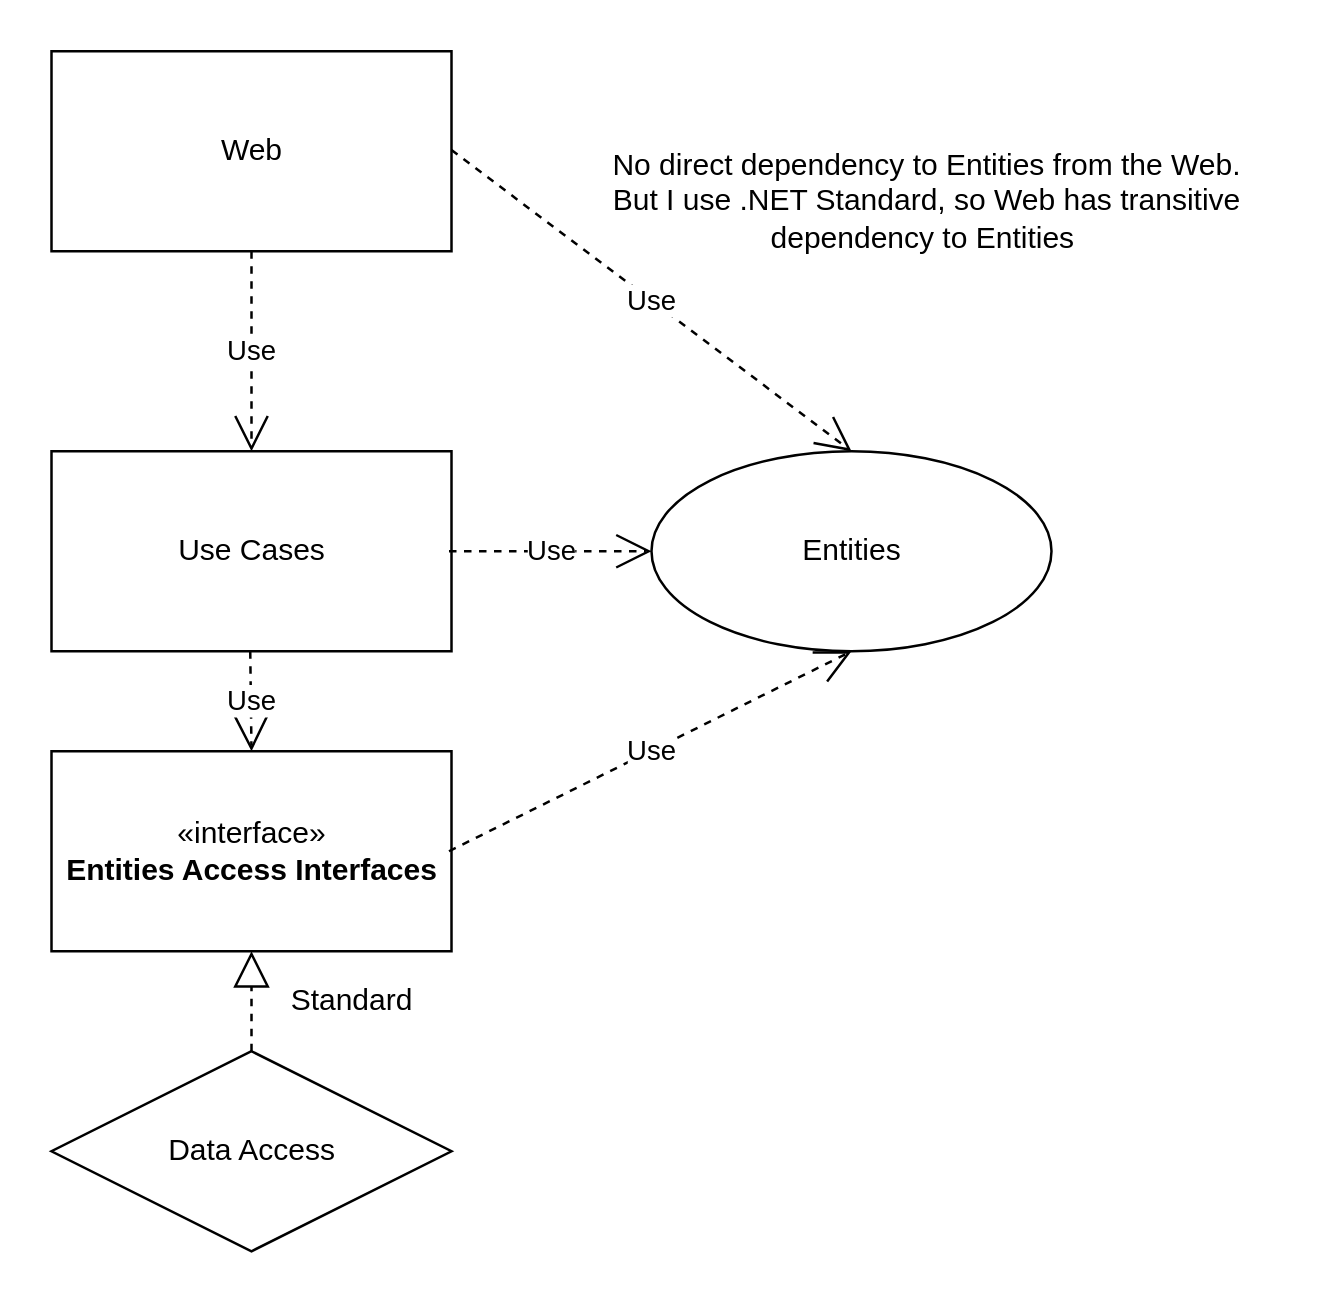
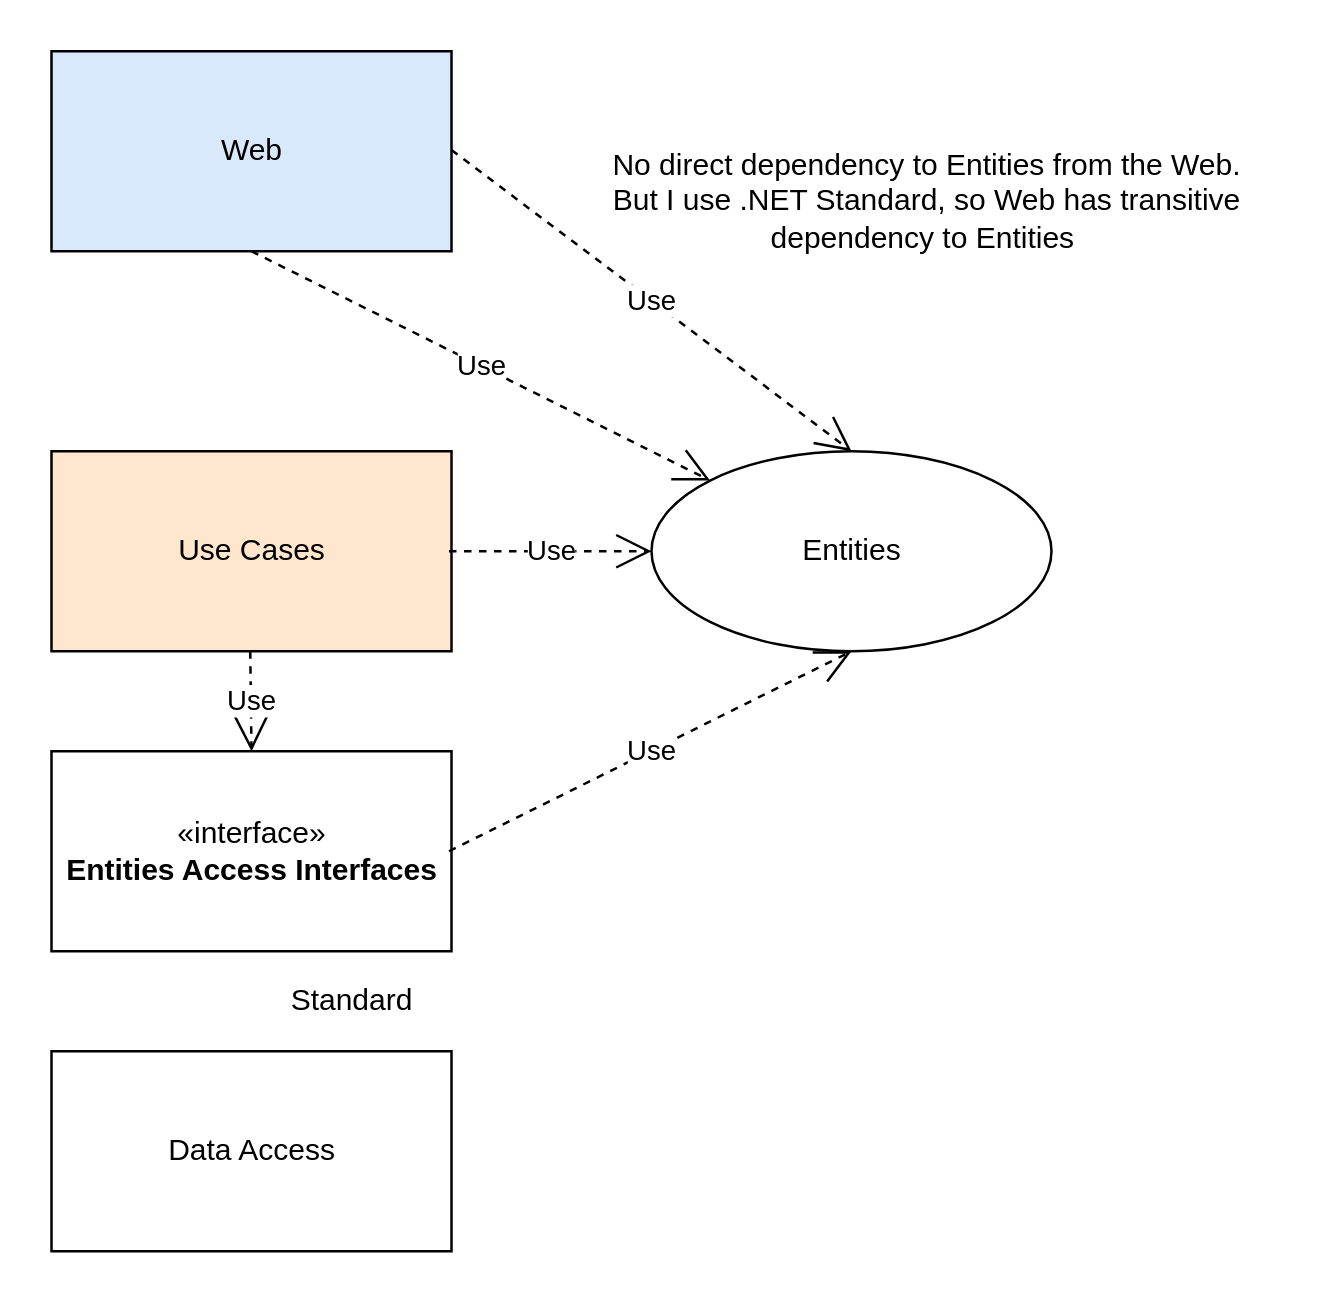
(251, 151) -> (251, 151)
(251, 294) -> (478, 364)
(251, 551) -> (251, 551)
(251, 1019) -> none
(251, 1151) -> (251, 1151)
